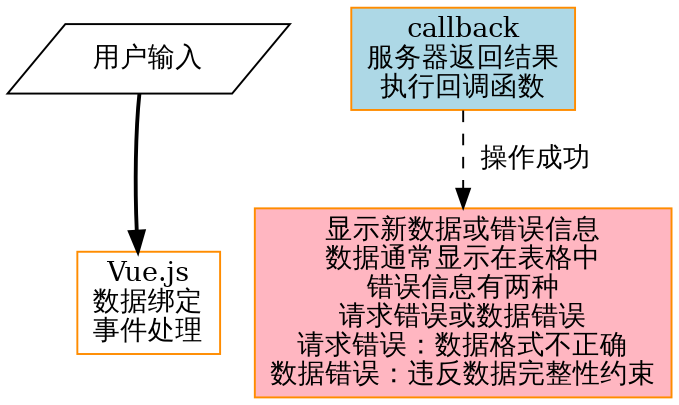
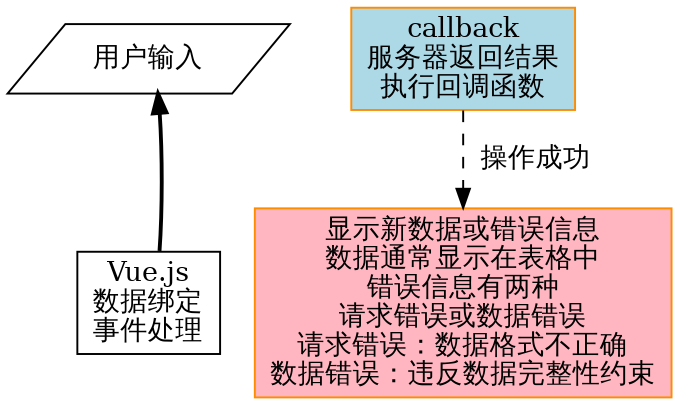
(136, 162) -> (162, 182)
(149, 303) -> (149, 303)
